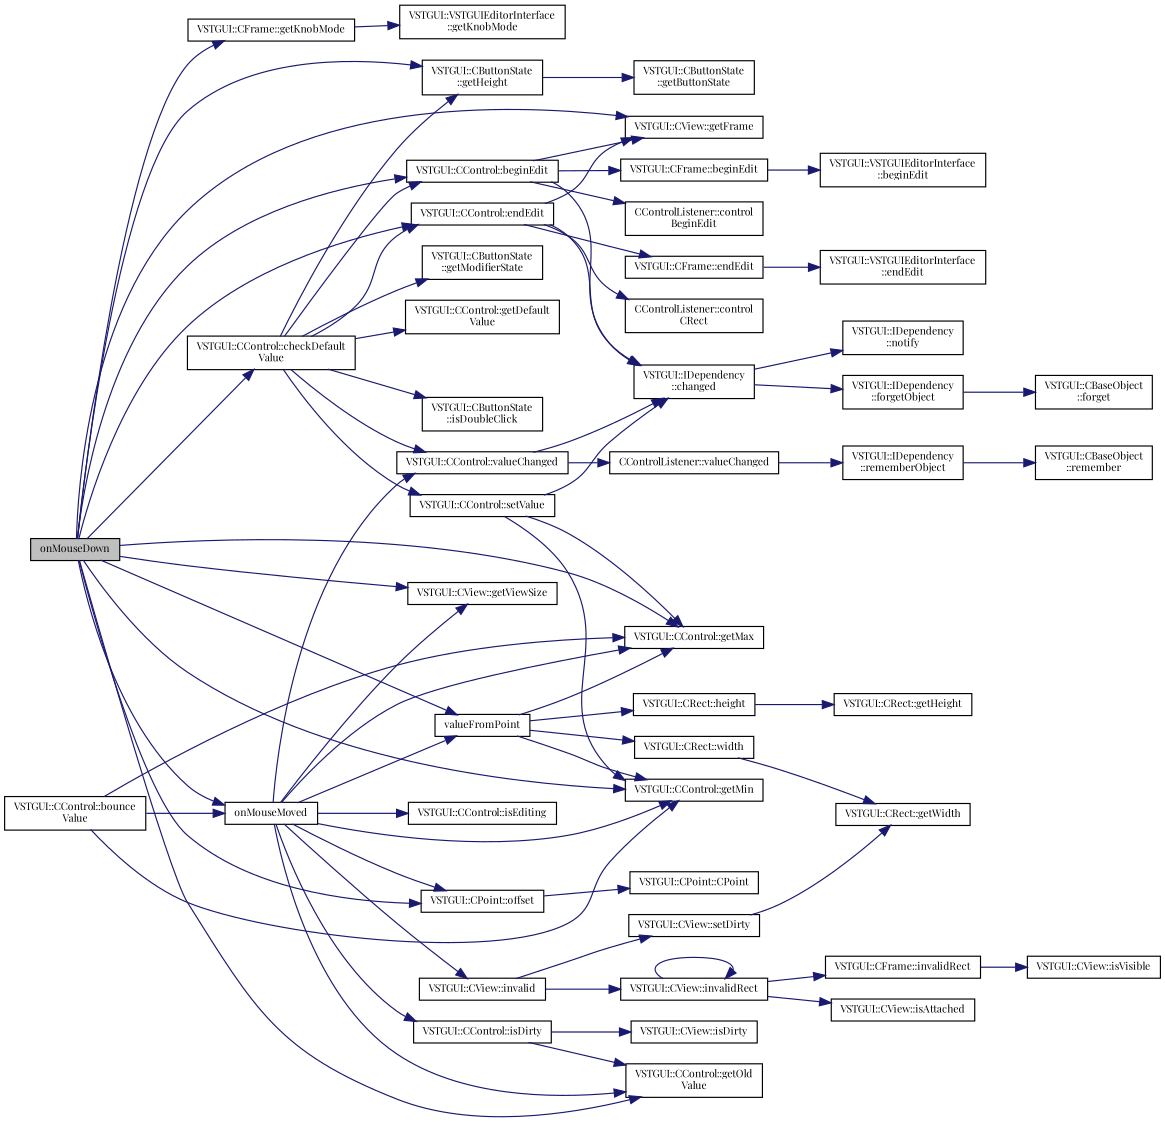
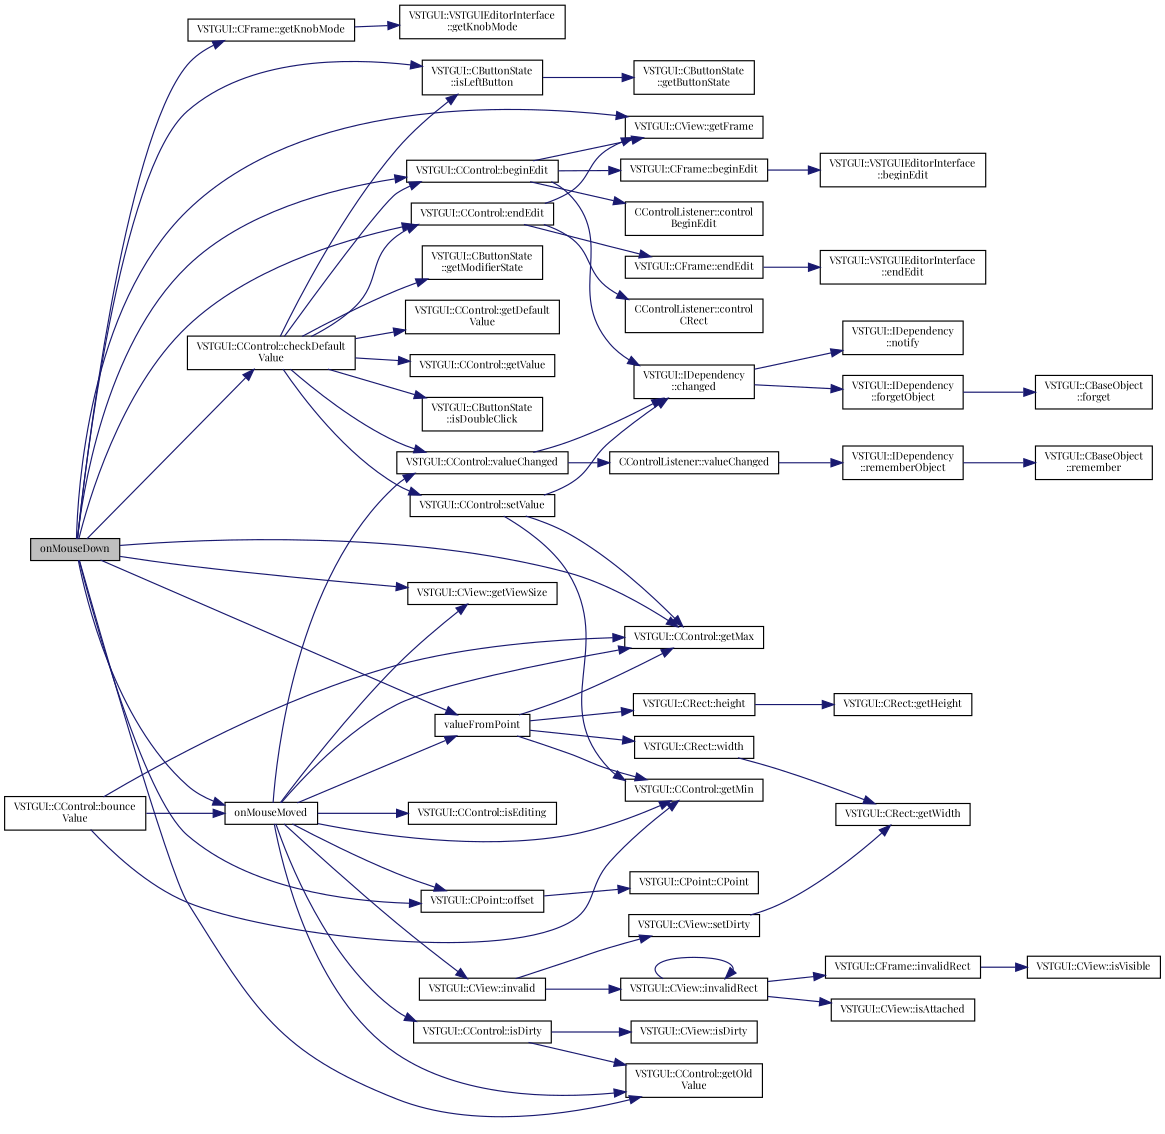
(482, 78) -> (482, 78)
(590, 292) -> none
none -> (482, 366)
(319, 735) -> none
